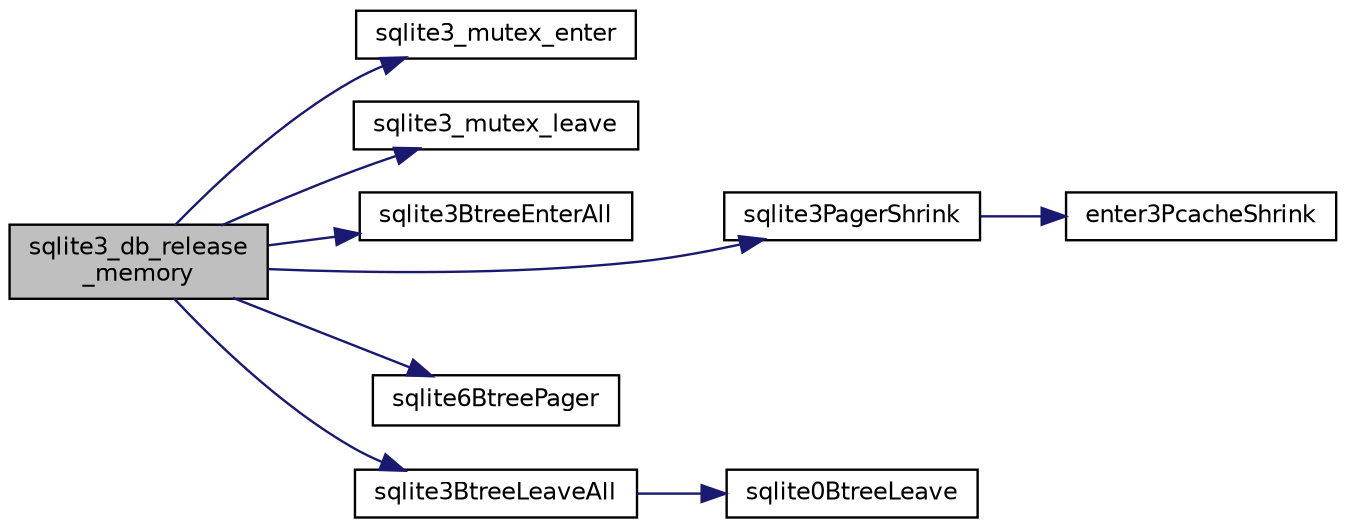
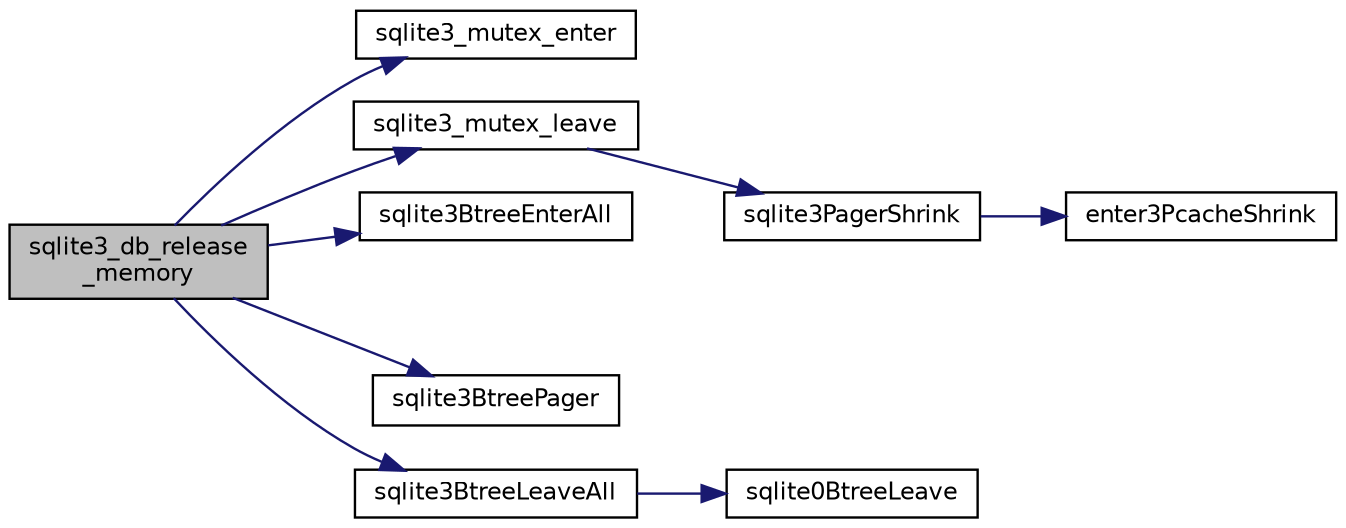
(505, 270) -> (663, 168)
(496, 400) -> (496, 400)
